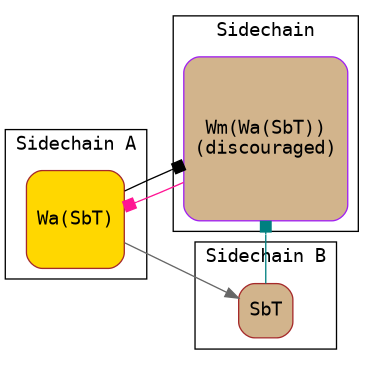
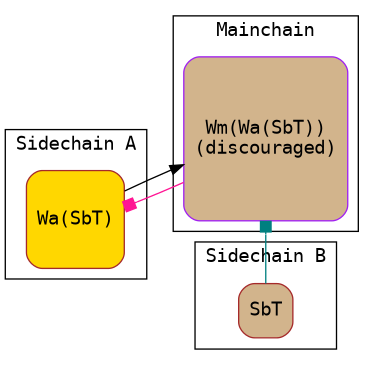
(266, 31) -> (266, 31)
(155, 177) -> (155, 177)
(175, 267) -> none
